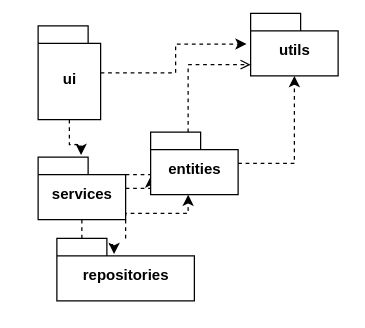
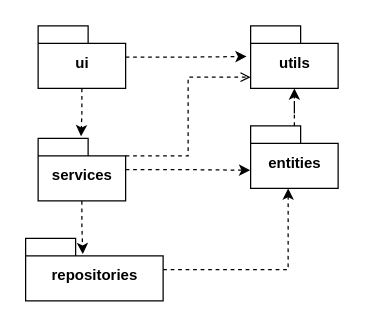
(294, 44) -> (294, 57)
(69, 73) -> (82, 57)
(194, 163) -> (294, 157)
(82, 188) -> (82, 169)
(126, 269) -> (94, 269)
